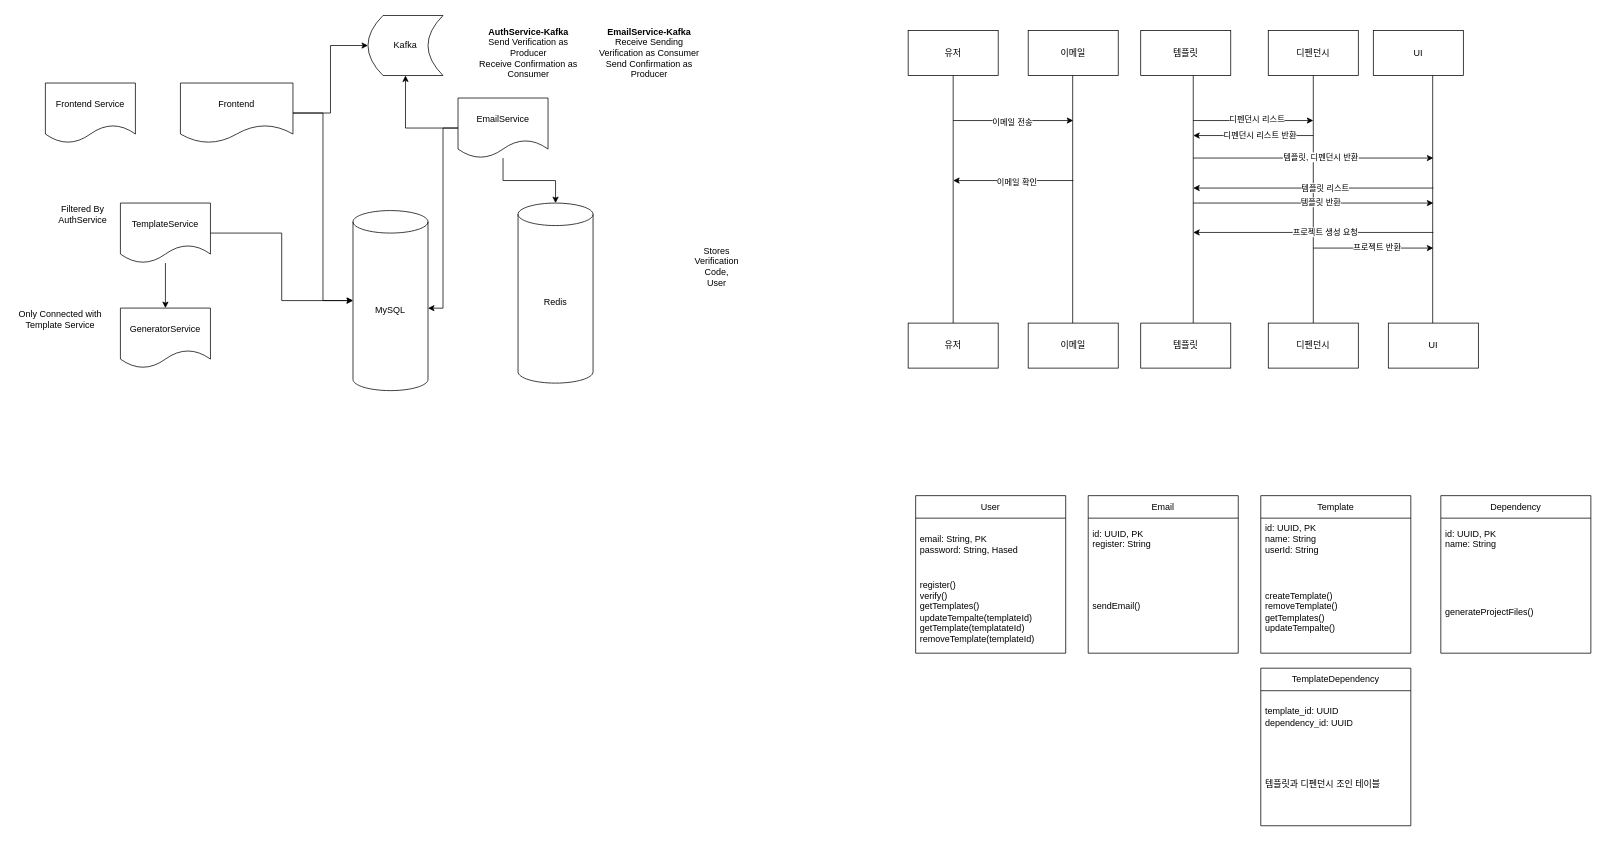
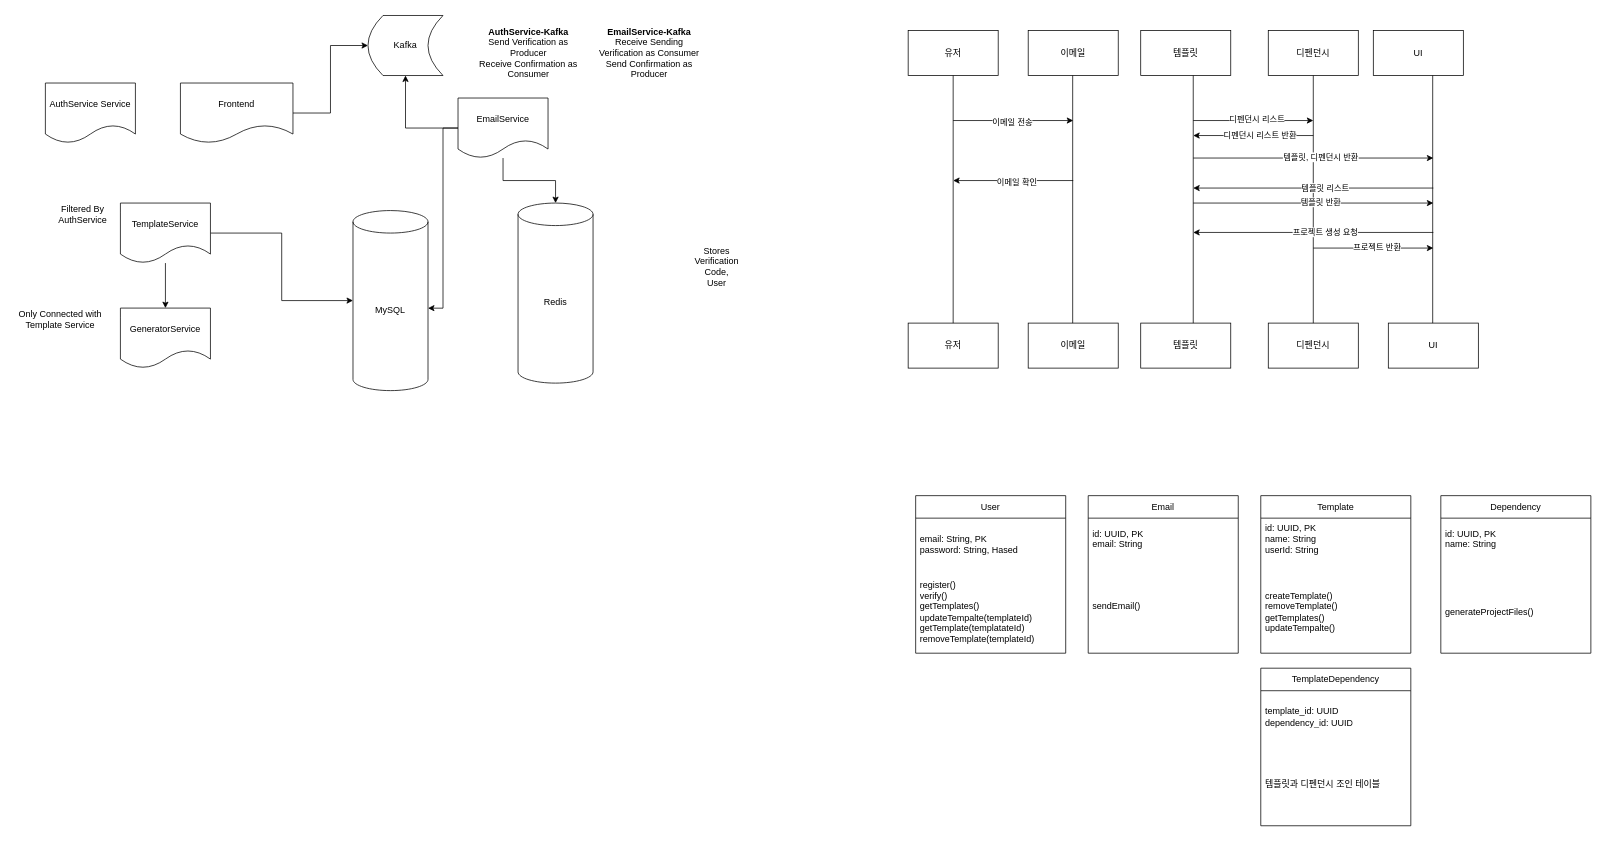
(90, 104) -> (90, 104)
(323, 206) -> none
(1128, 544) -> (1119, 544)
